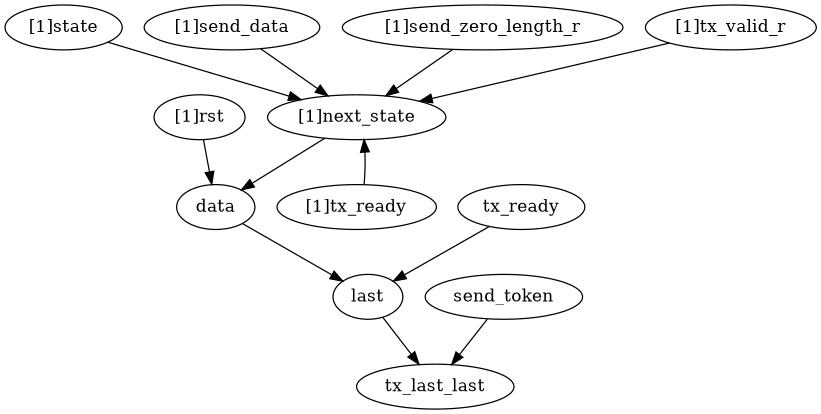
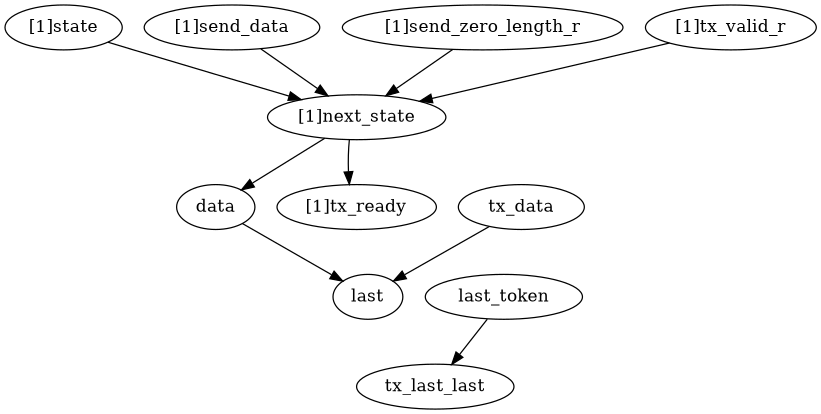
(200, 117) -> none
(365, 168) -> (348, 156)
(521, 207) -> (521, 207)
(504, 297) -> (504, 297)
(397, 336) -> none
